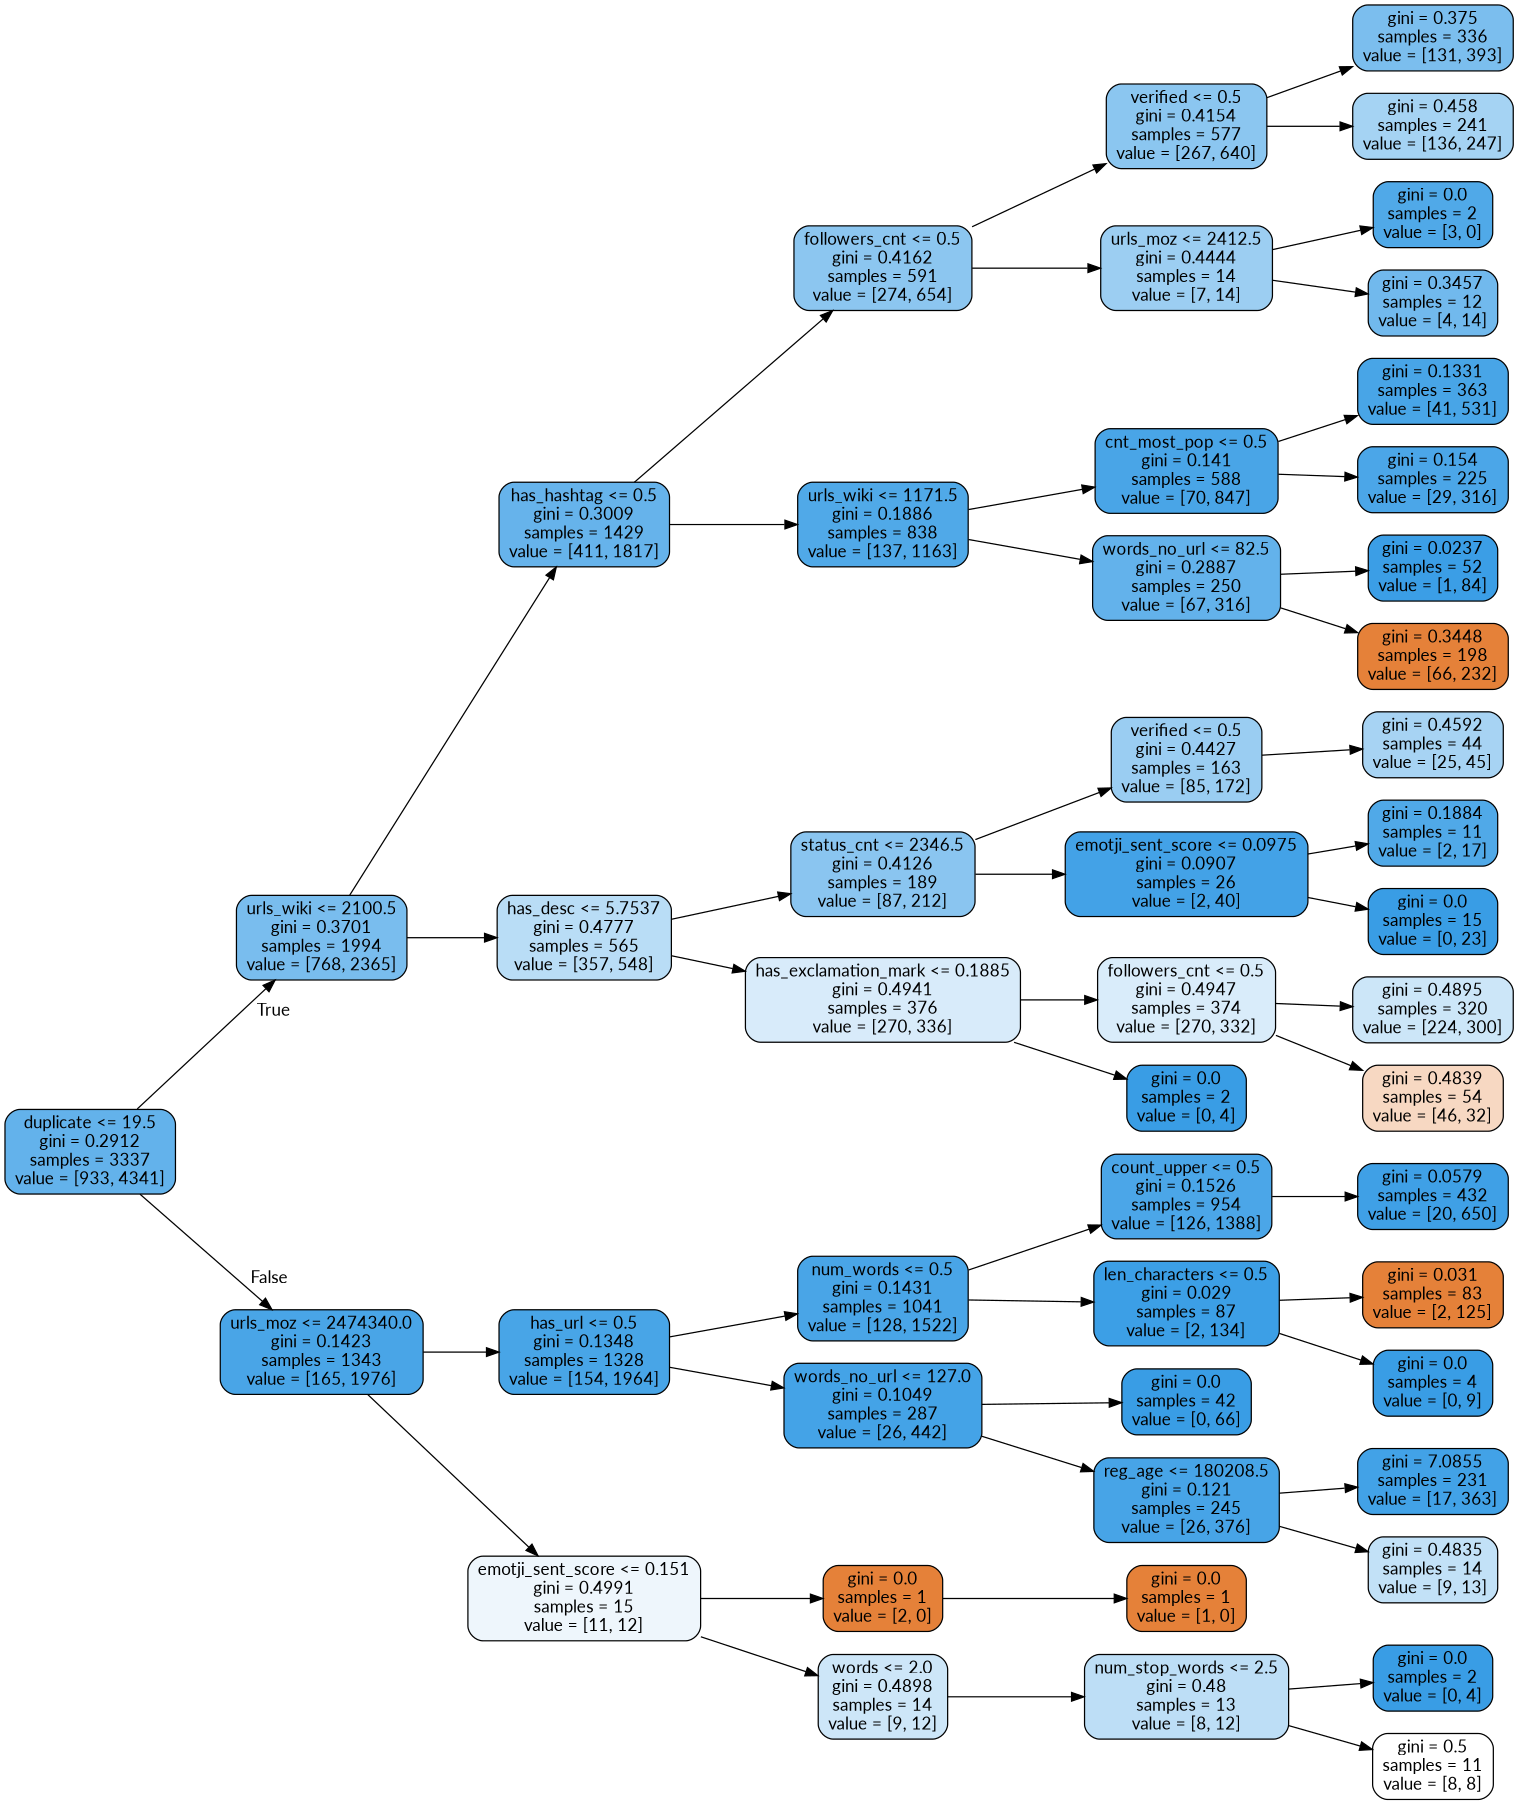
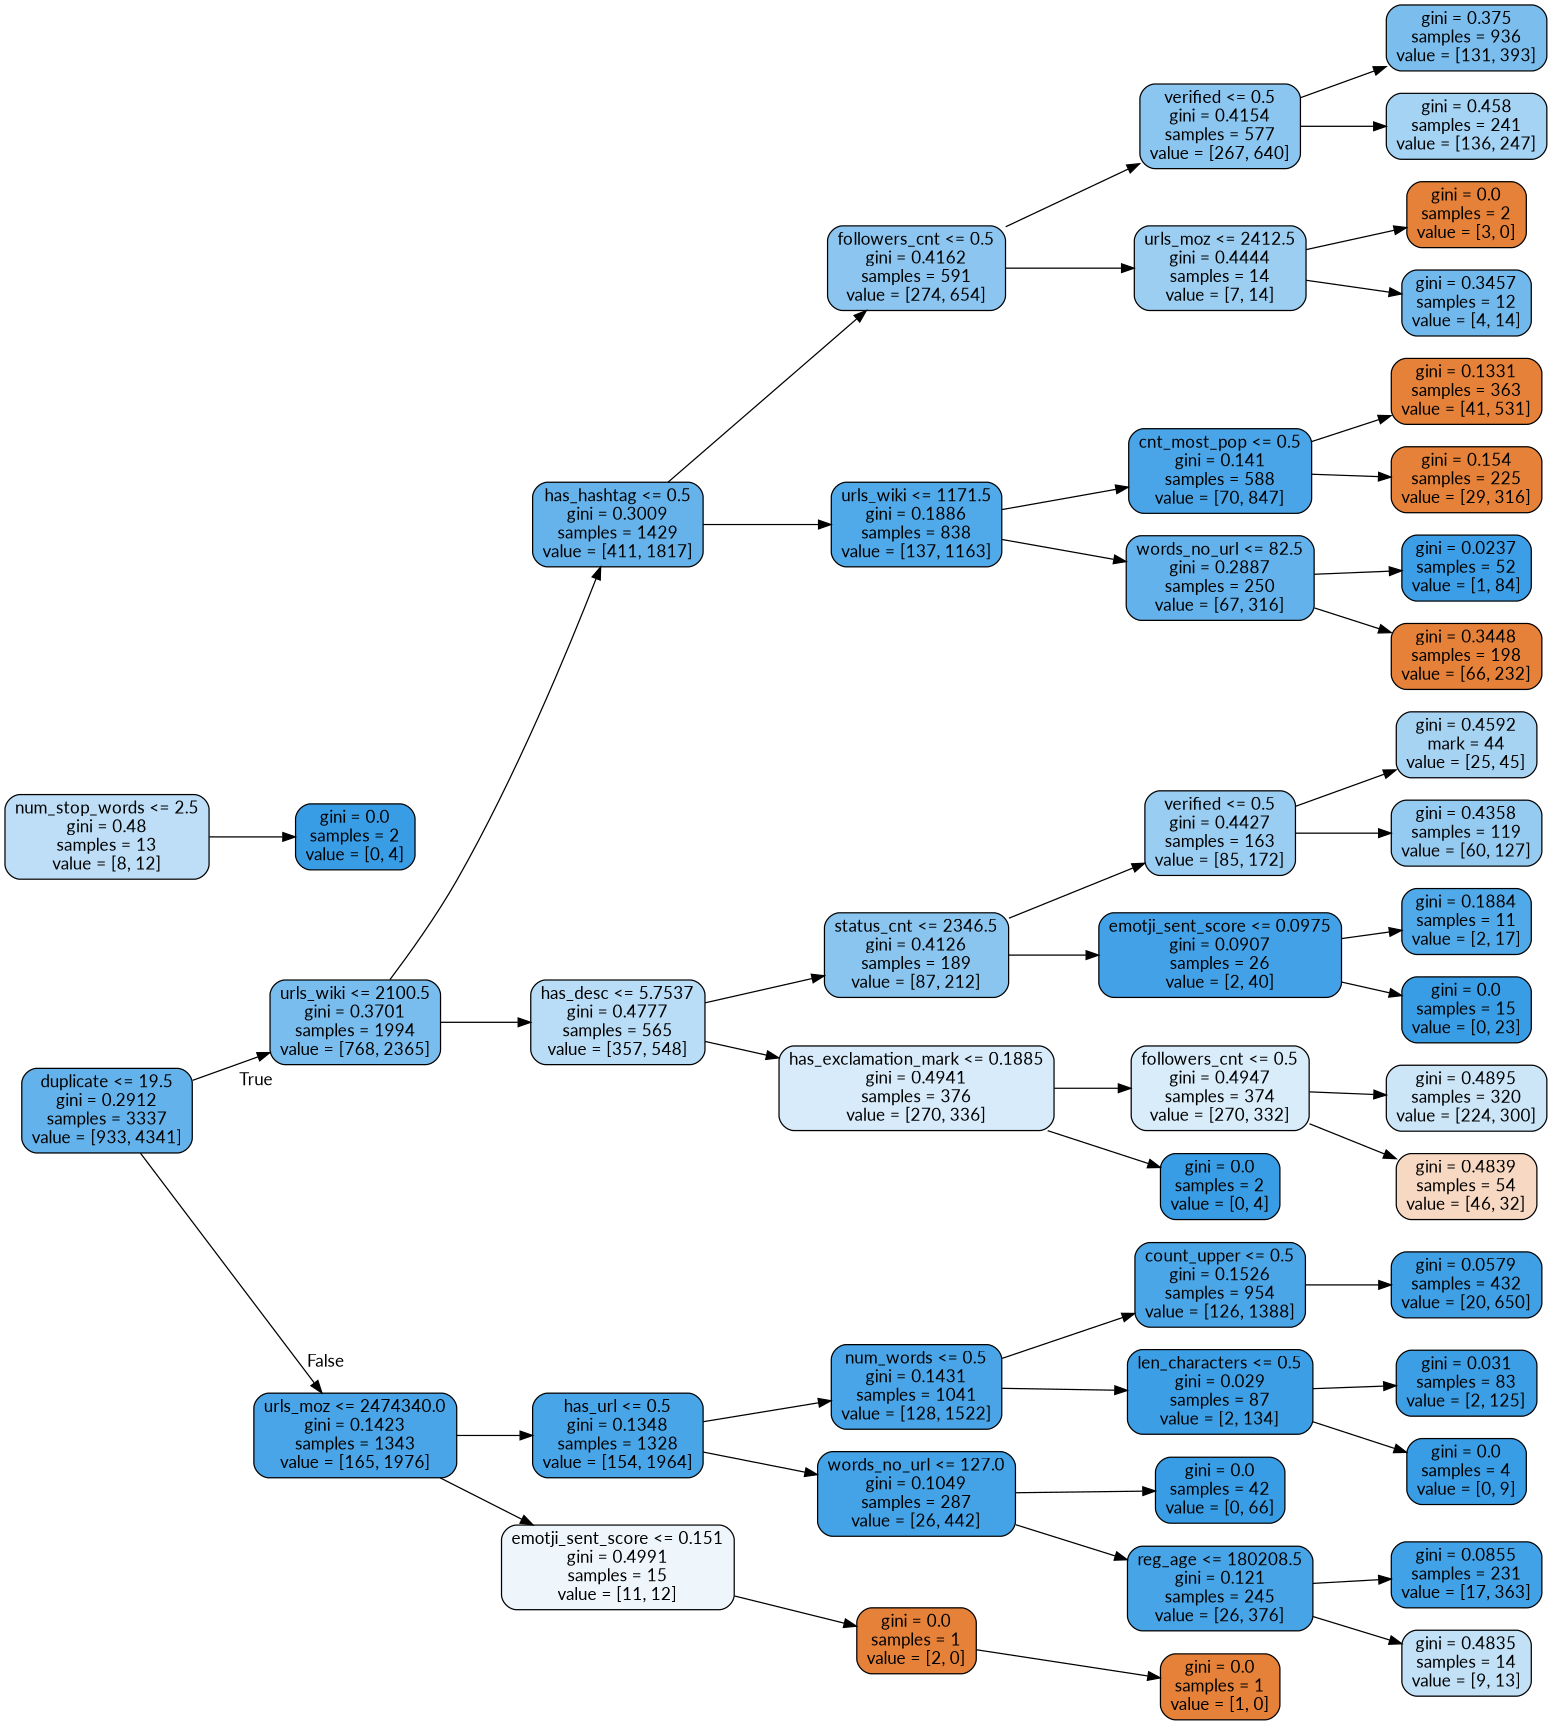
(1433, 38) -> (1467, 38)
(1433, 215) -> (1467, 215)
(1433, 391) -> (1467, 391)
(1433, 480) -> (1467, 480)
(1433, 745) -> (1467, 745)
none -> (1467, 833)
(1433, 1295) -> (1467, 1383)
(1433, 1482) -> (1467, 1575)
(883, 1697) -> none
(1433, 1766) -> none
